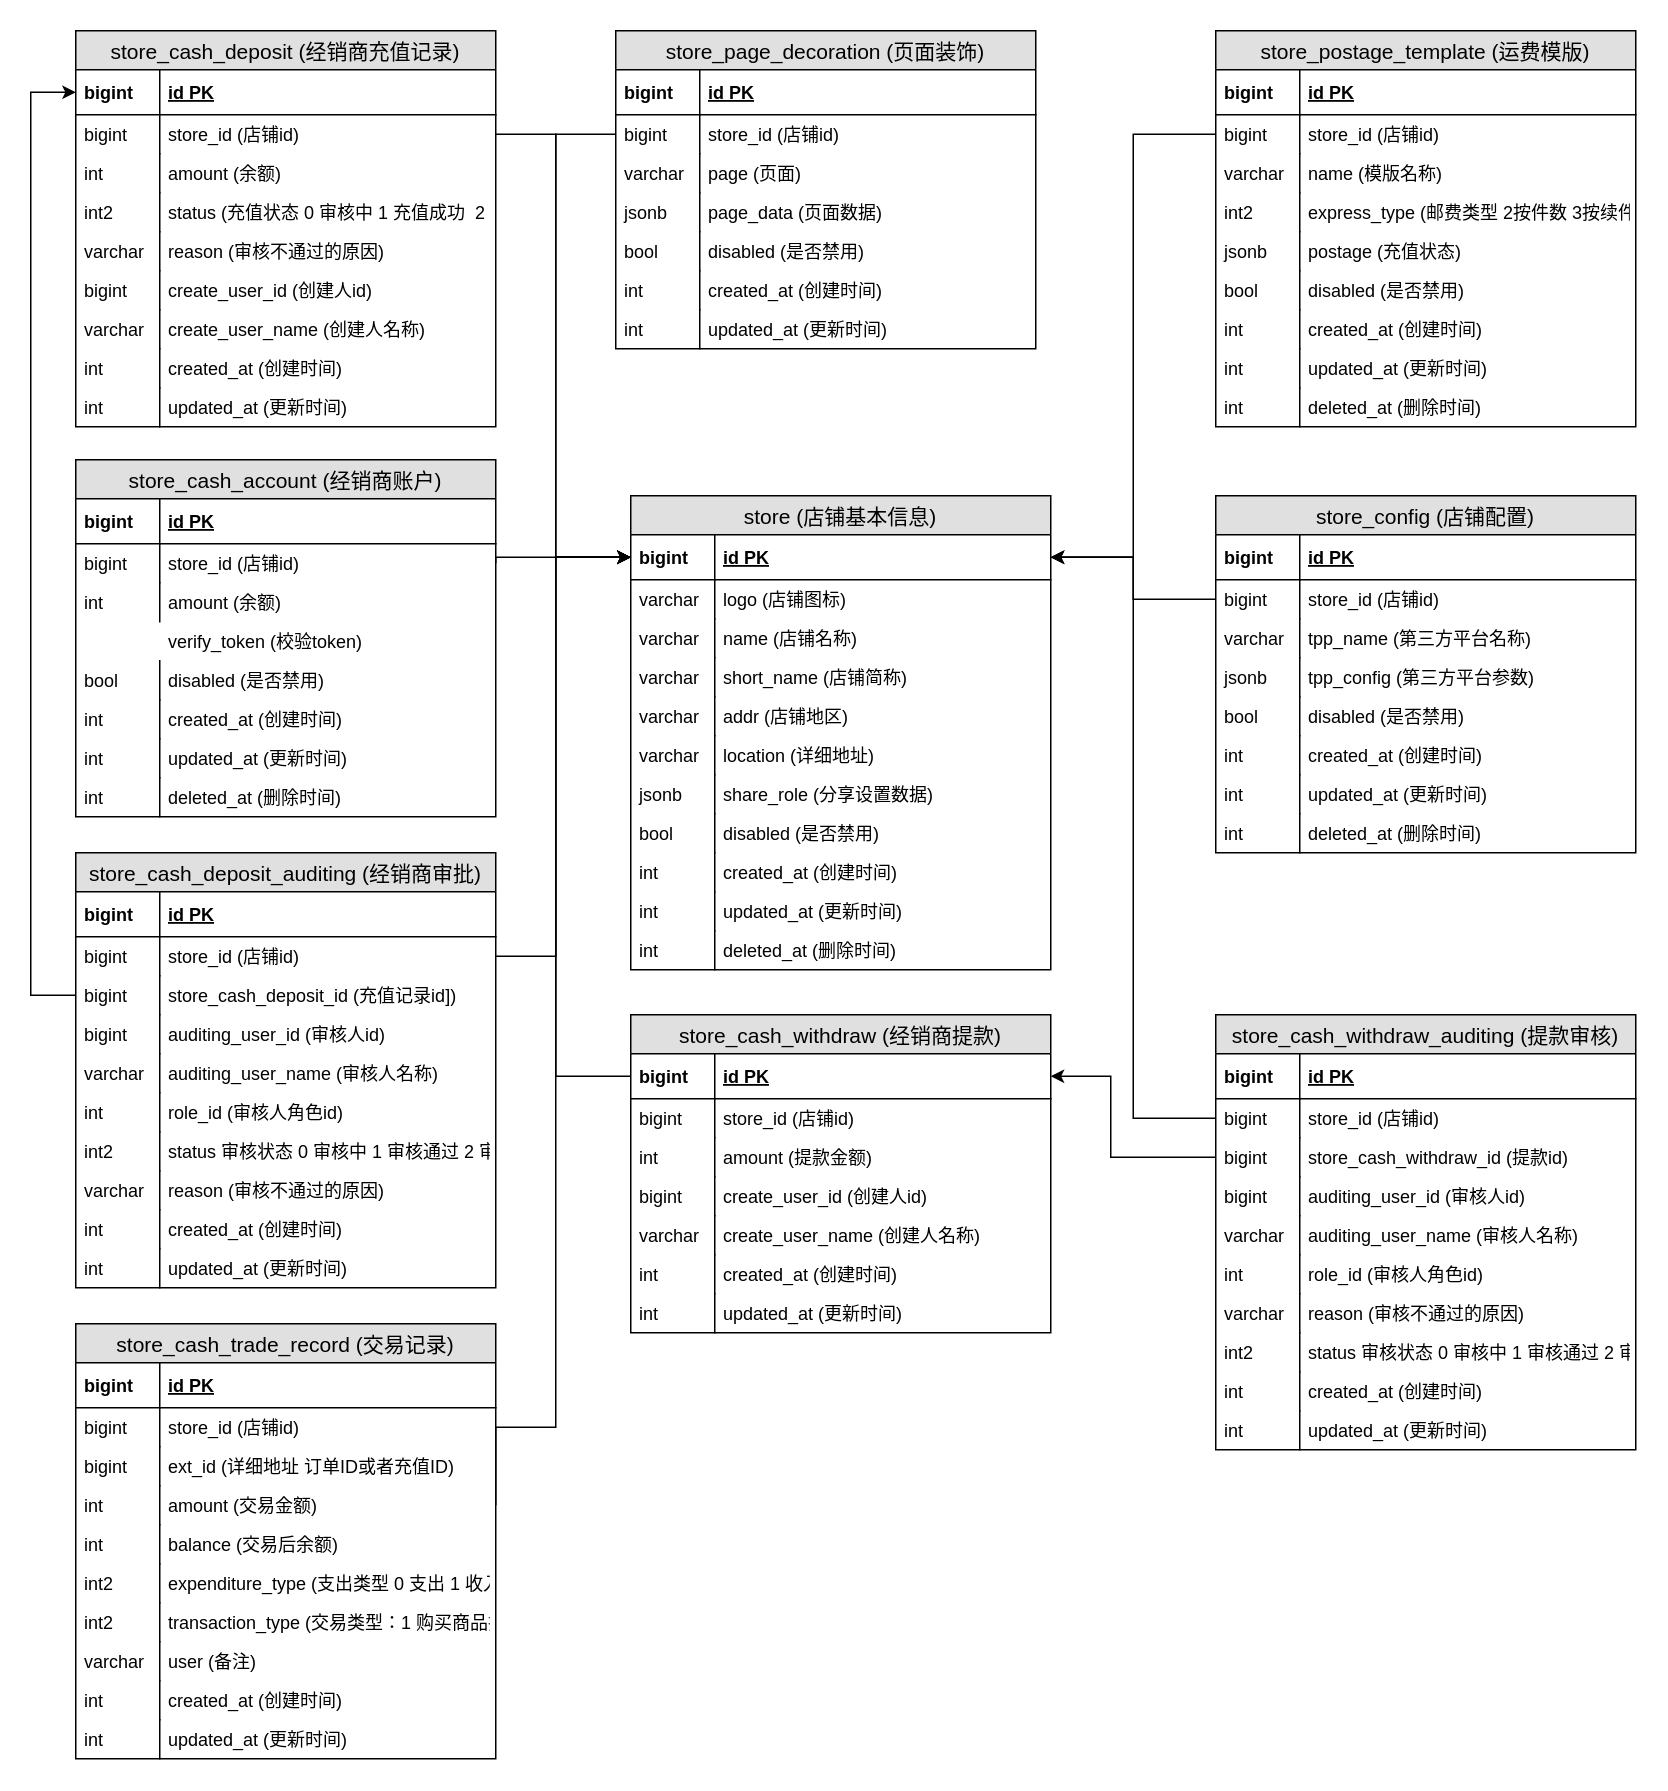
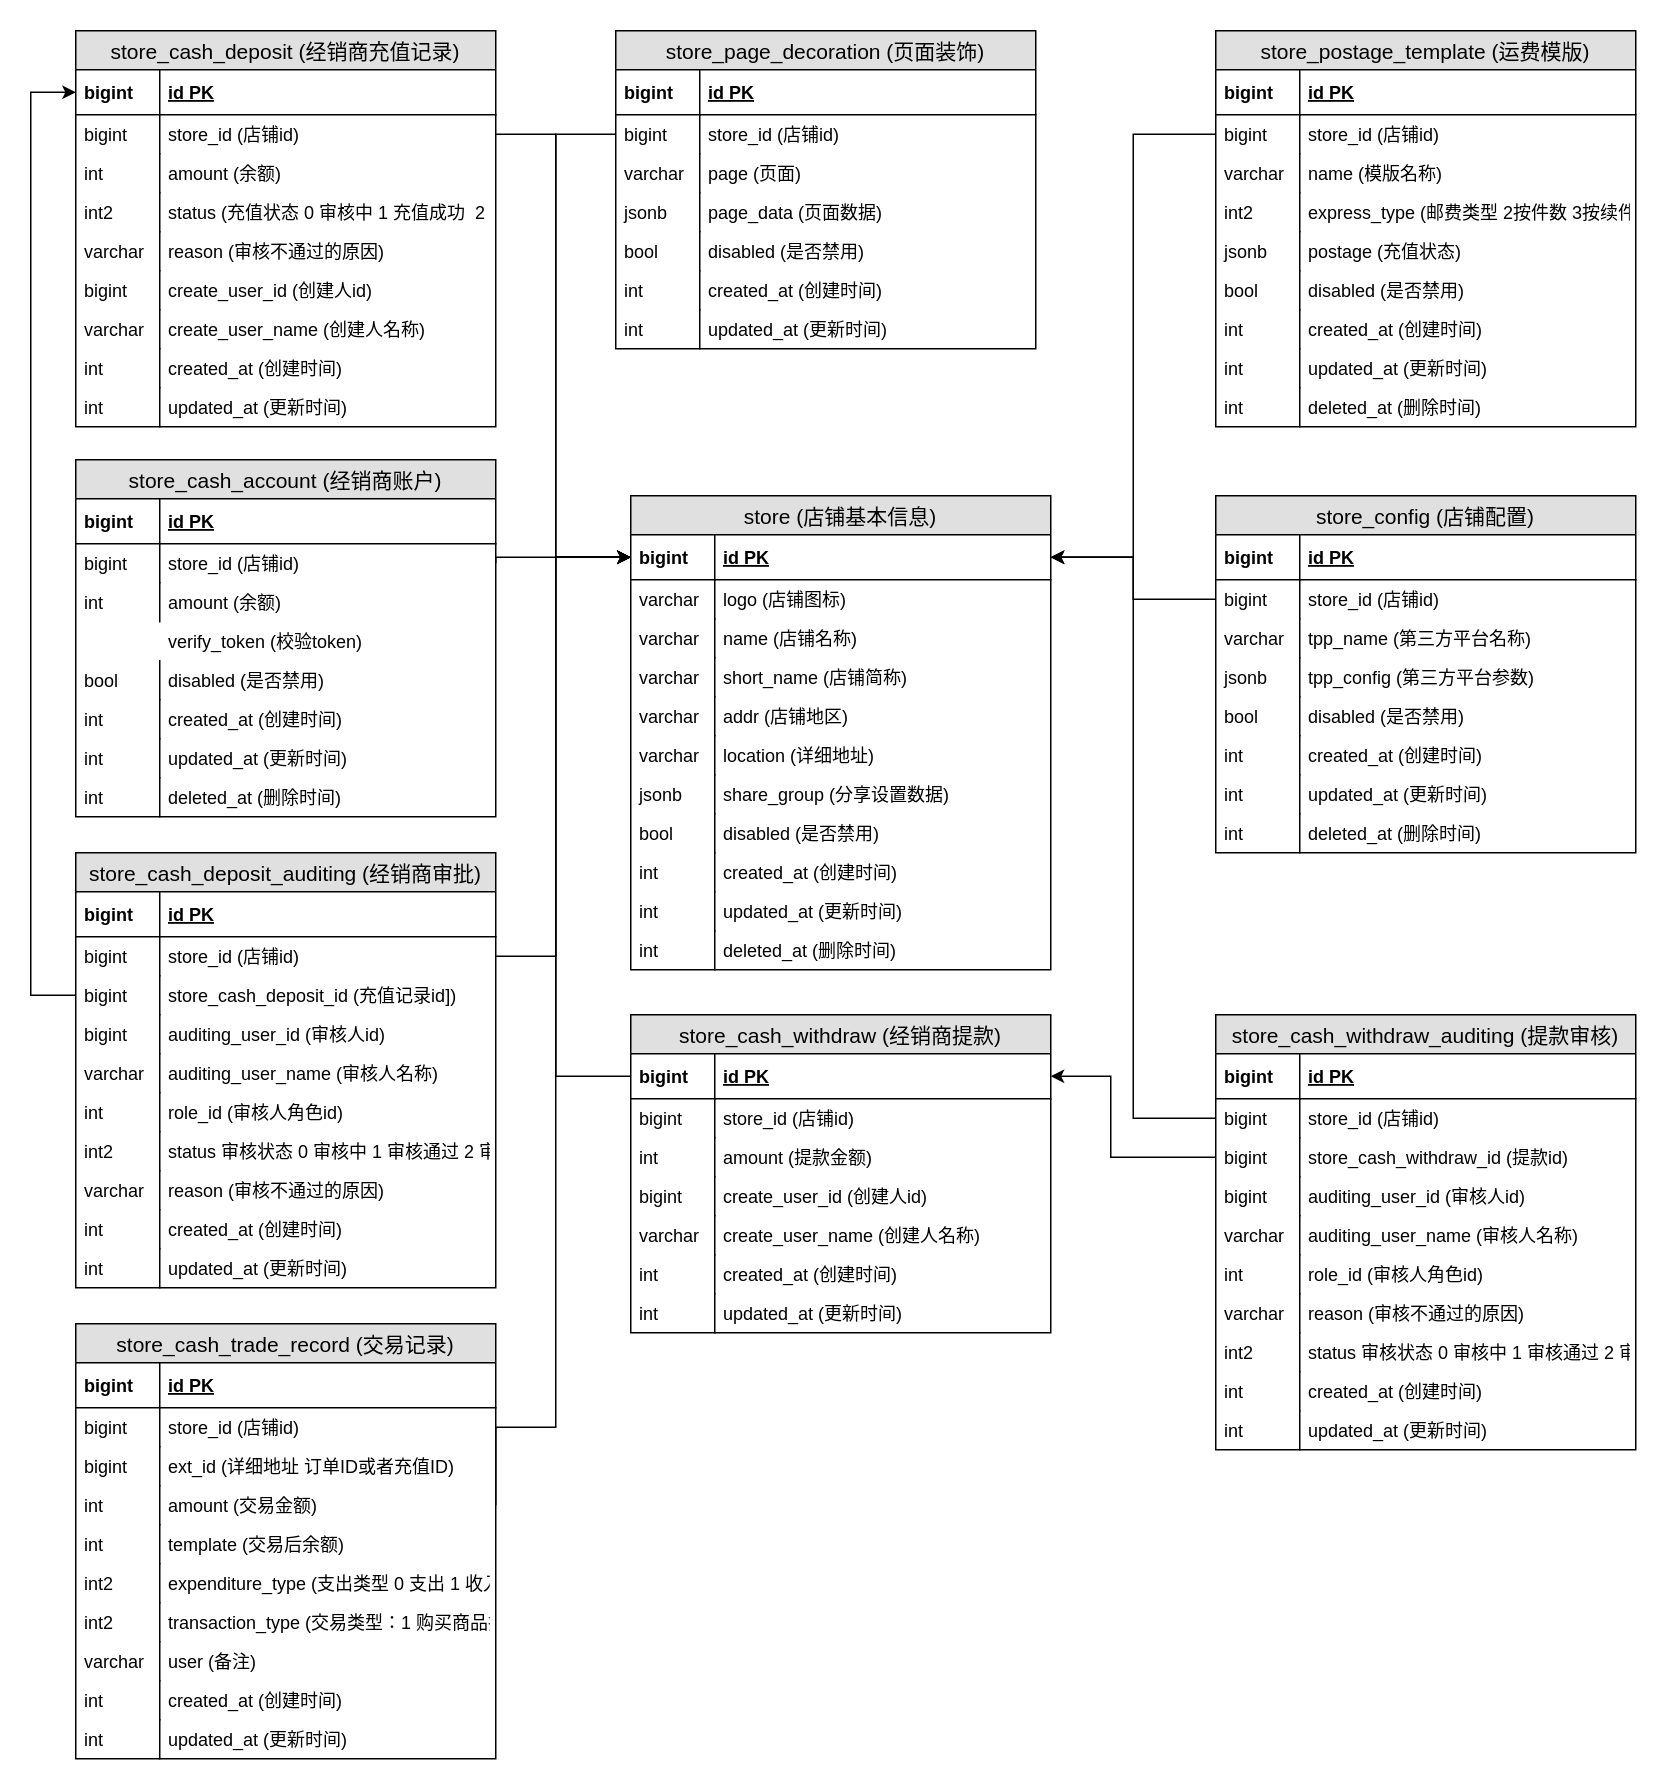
(838, 795) -> (845, 795)
(259, 1545) -> (264, 1545)
